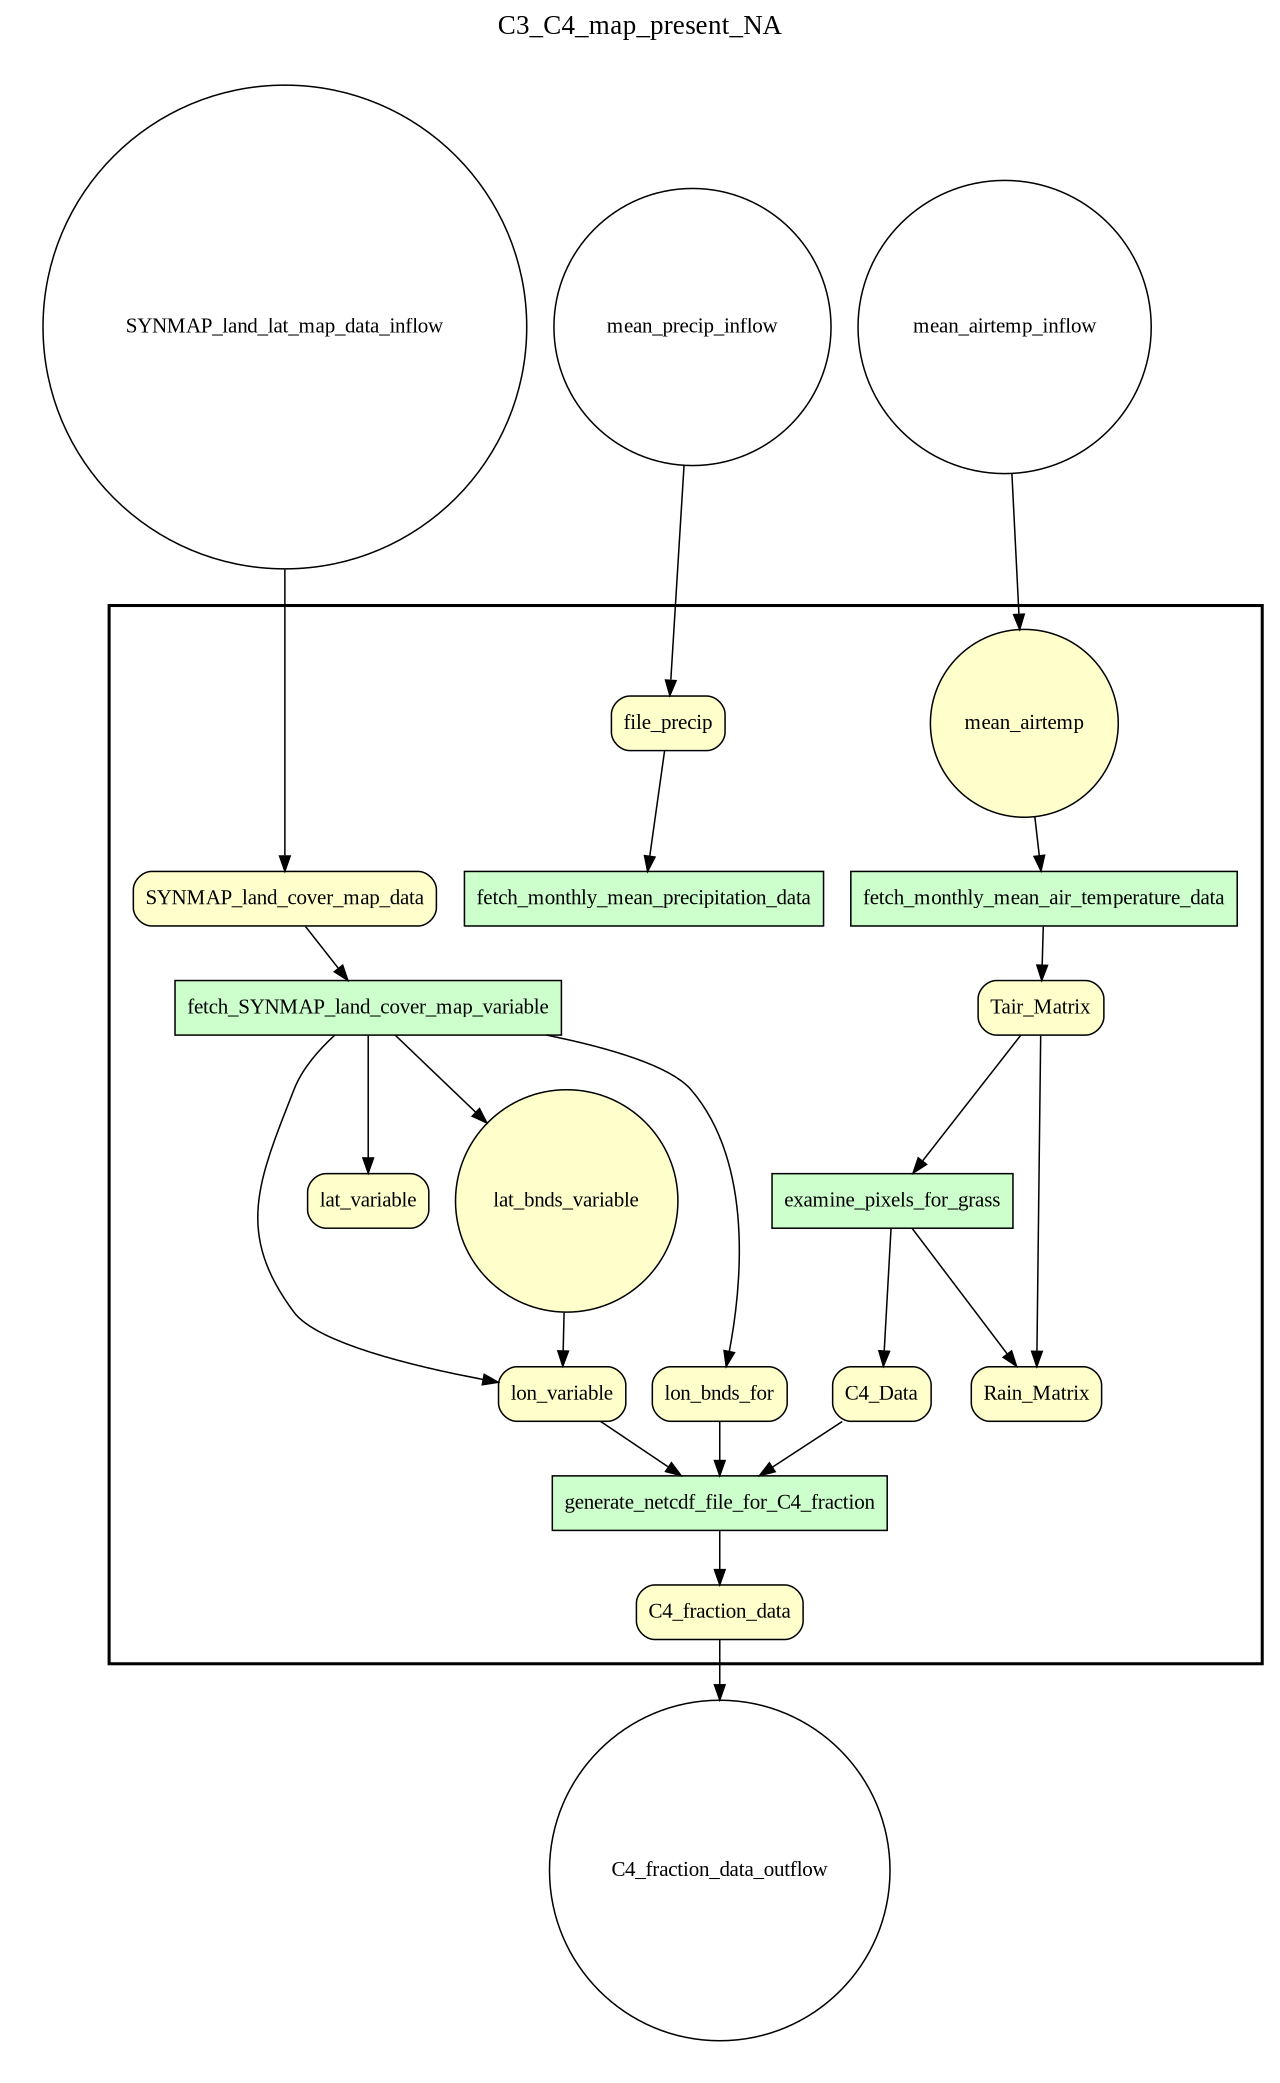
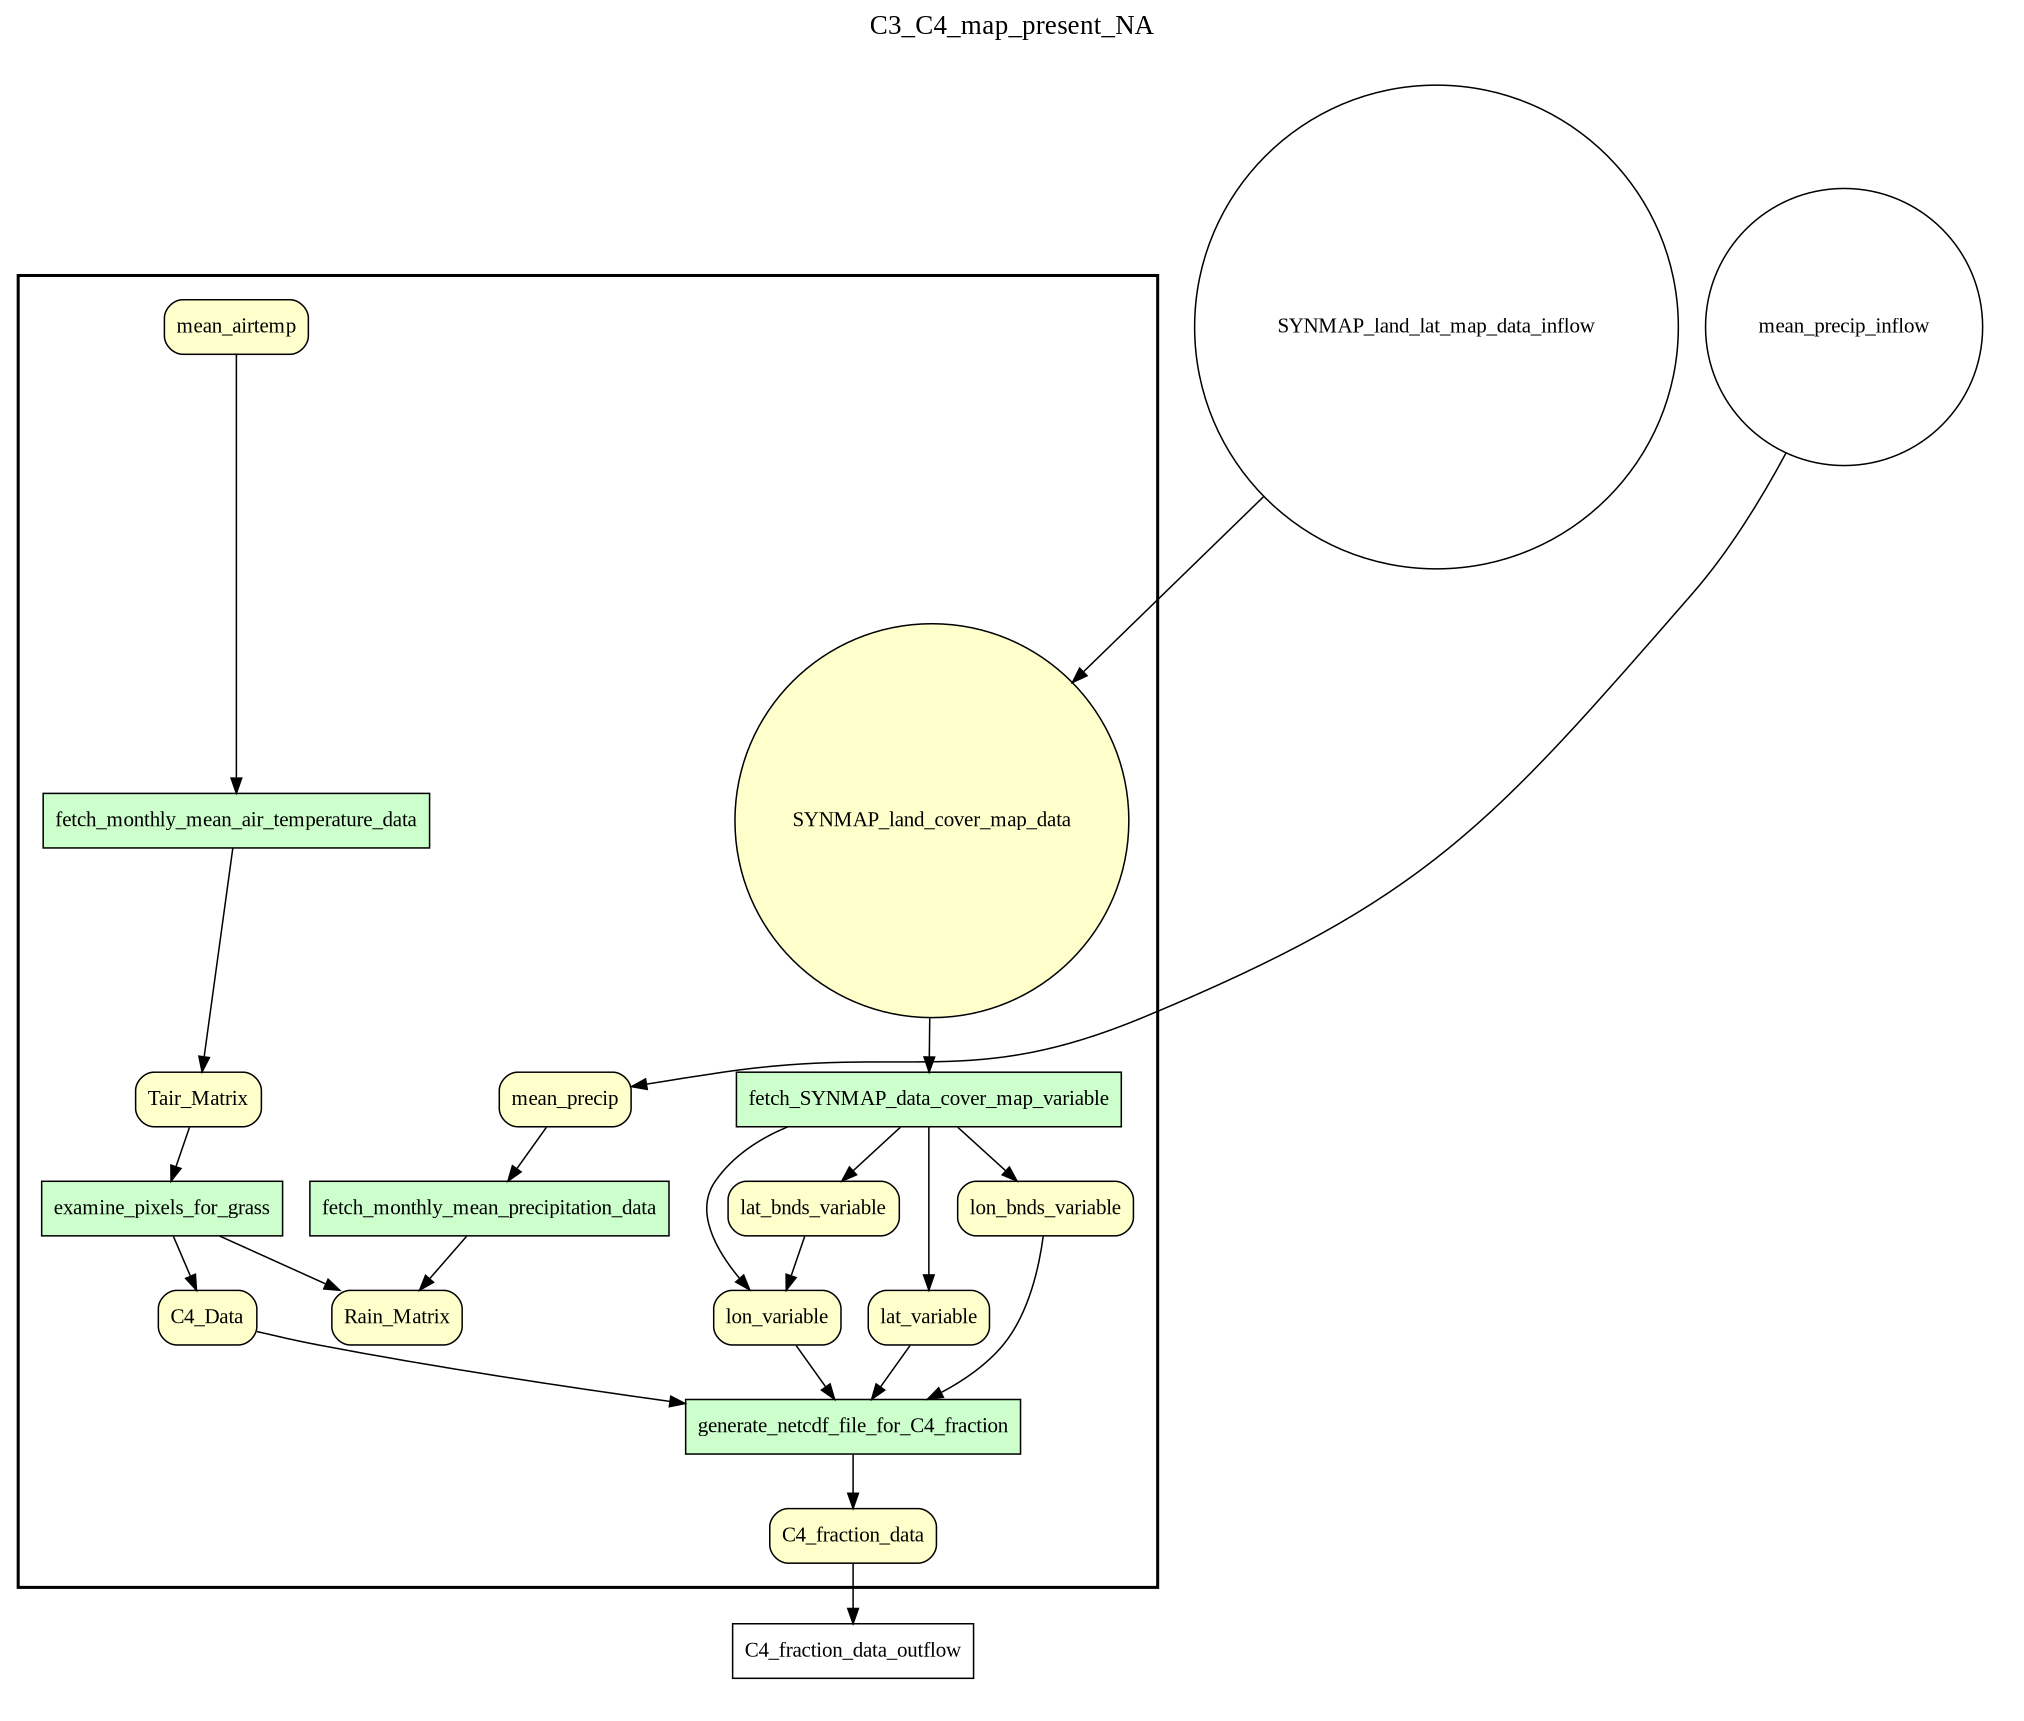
(1005, 327) -> none
(668, 723) -> (565, 1099)
(1024, 723) -> (236, 327)
(285, 899) -> (932, 821)
(368, 1008) -> (929, 1099)
(1039, 1193) -> (448, 1257)
(567, 1201) -> (814, 1209)
none -> (895, 1366)
(720, 1394) -> (1046, 1209)
(720, 1870) -> (853, 1651)
